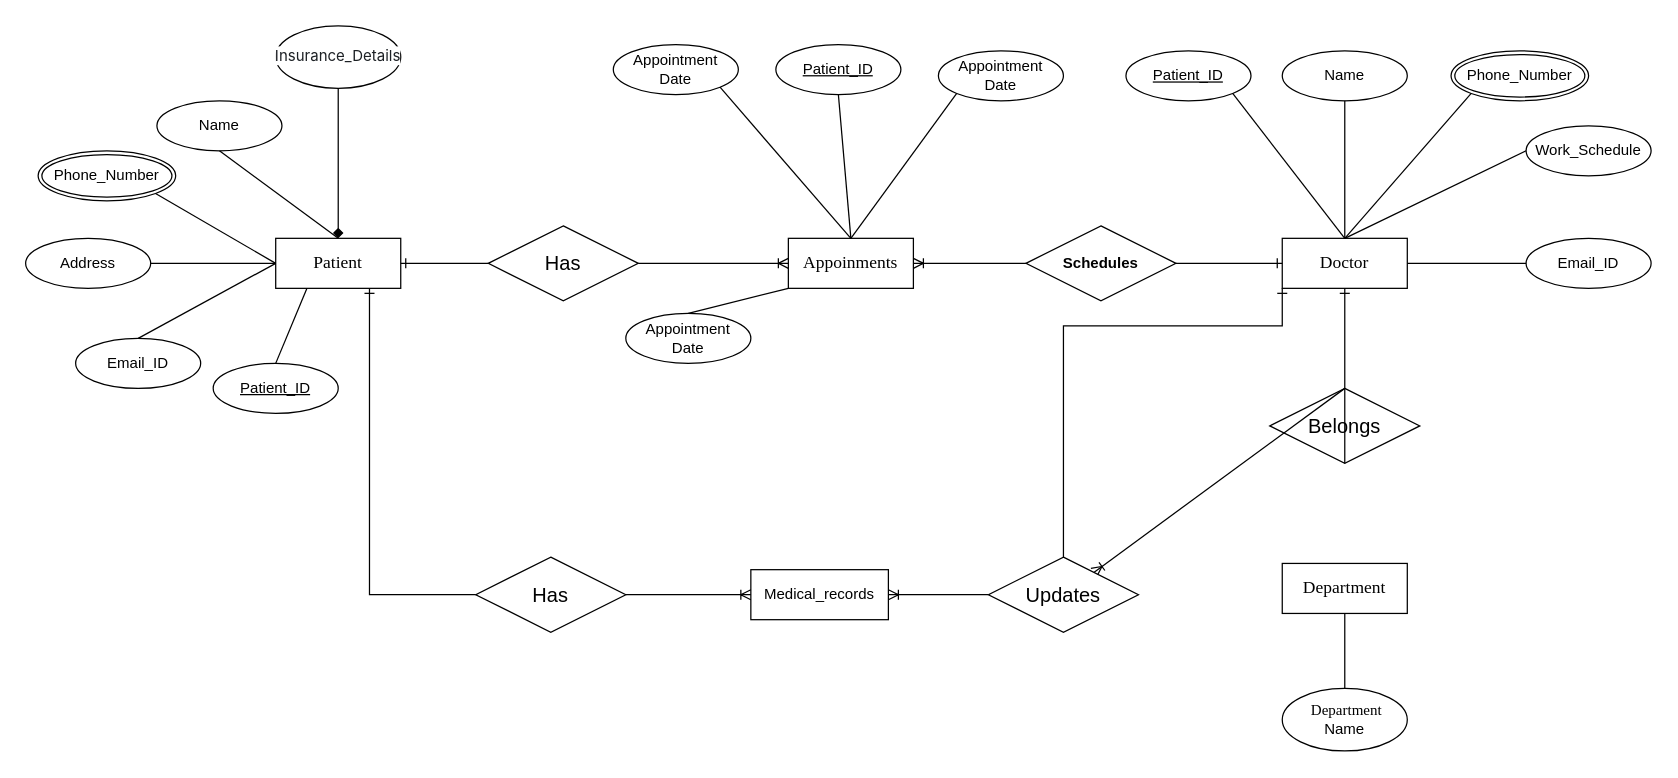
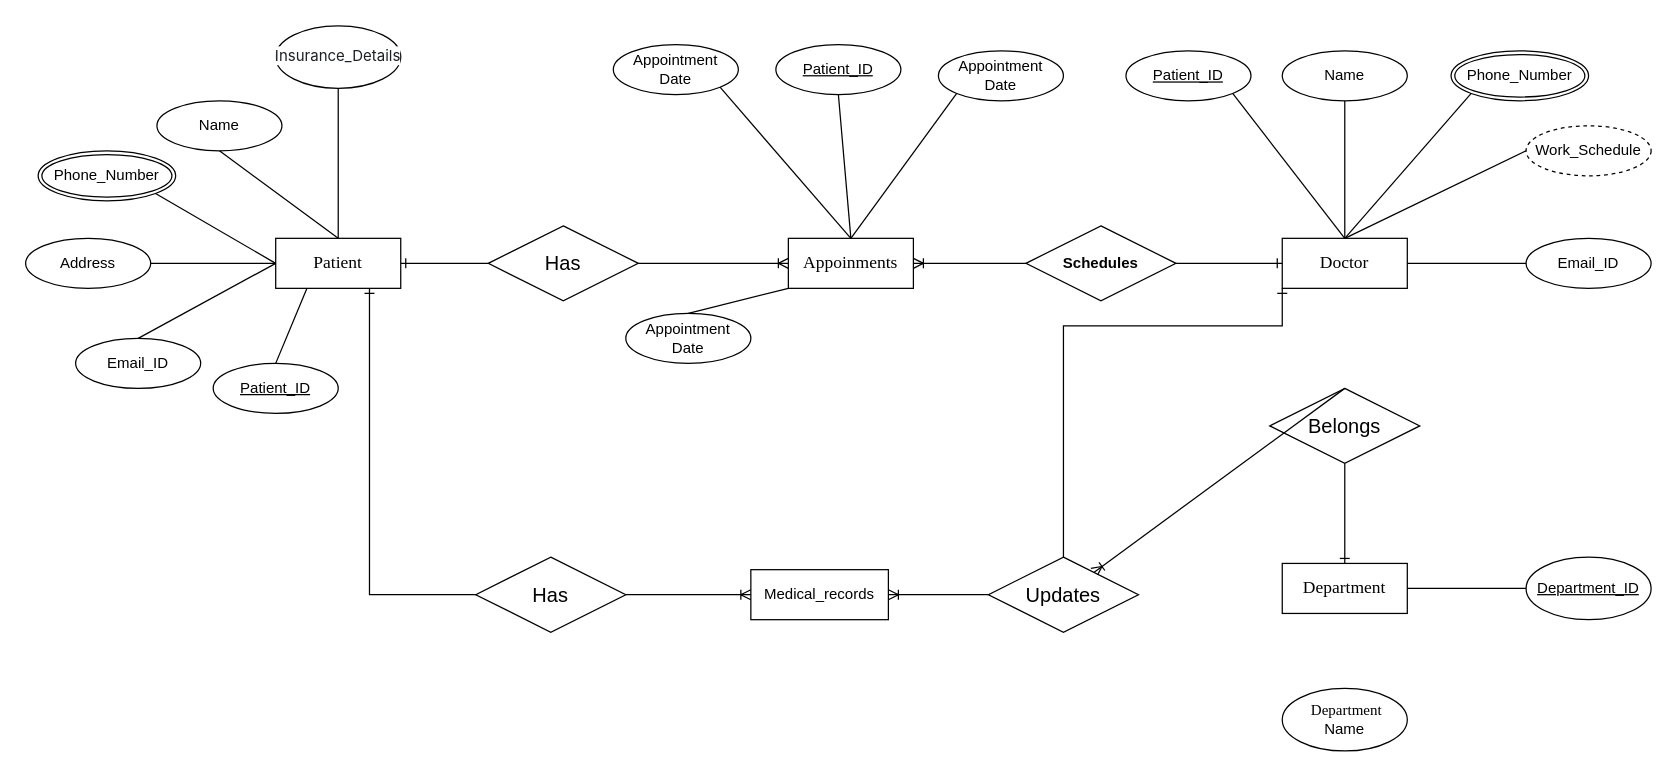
(1588, 151) -> (1588, 151)
(338, 227) -> (338, 231)
(1344, 376) -> (1344, 513)
none -> (1466, 588)
none -> (1588, 588)
(1344, 650) -> none
